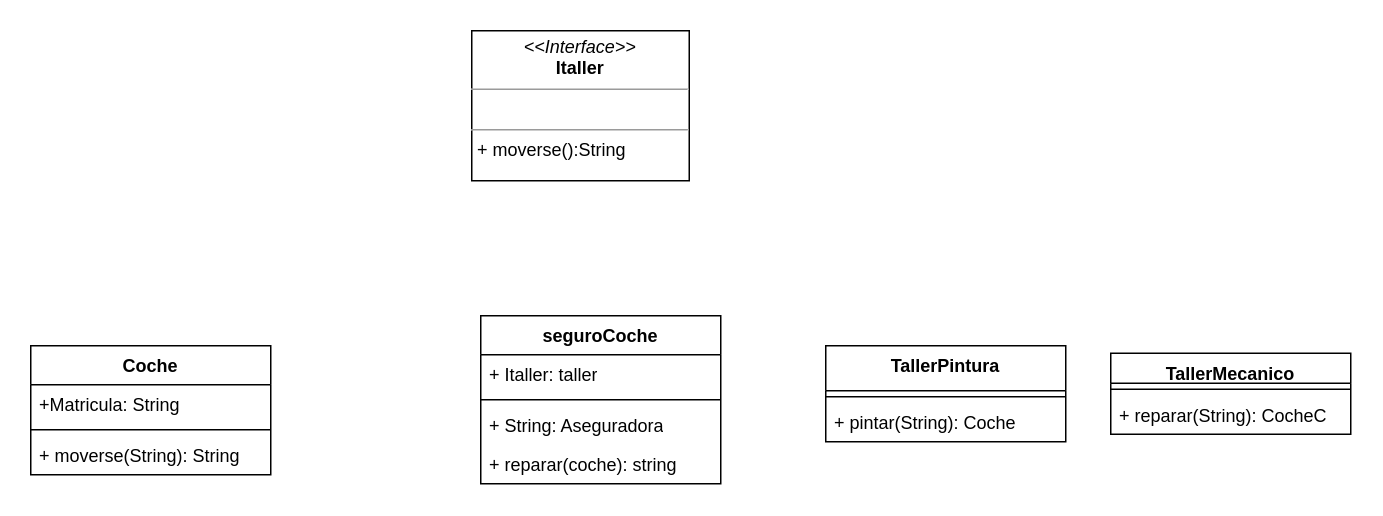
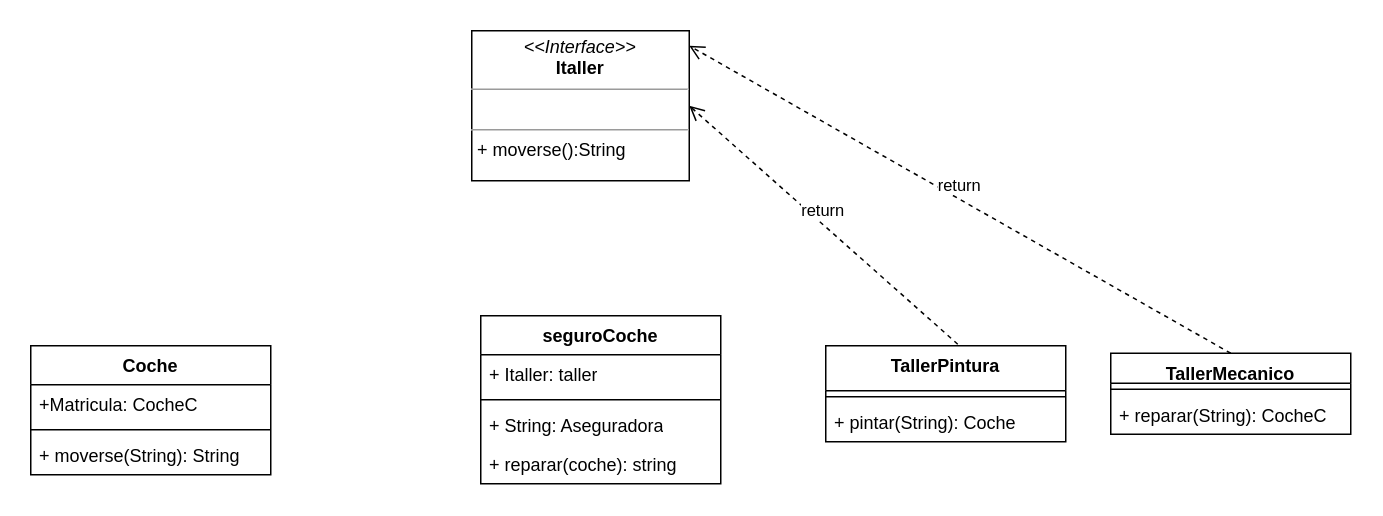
none -> (961, 200)
none -> (825, 226)
(119, 406) -> (121, 406)
